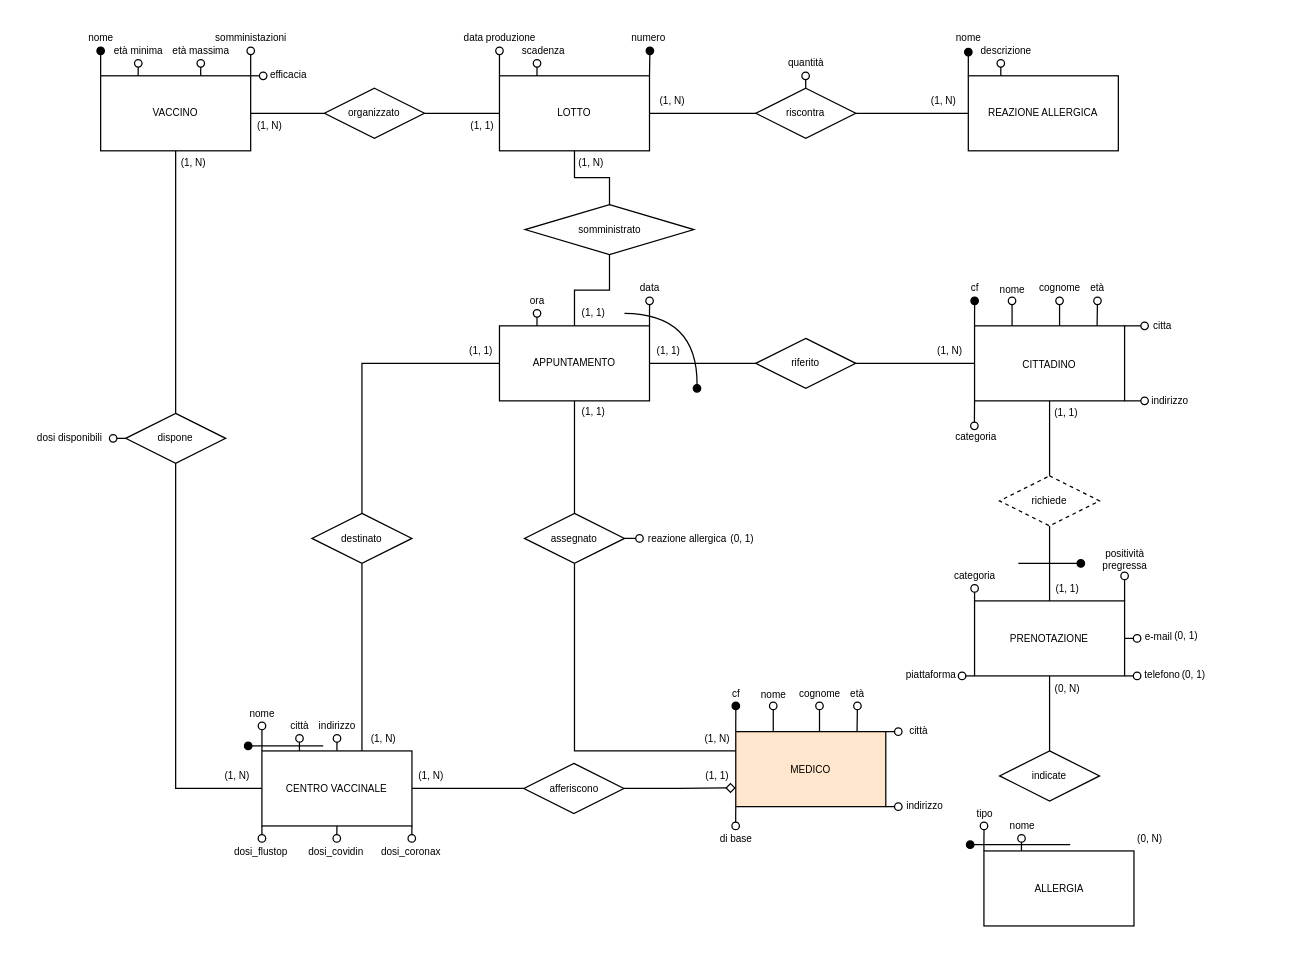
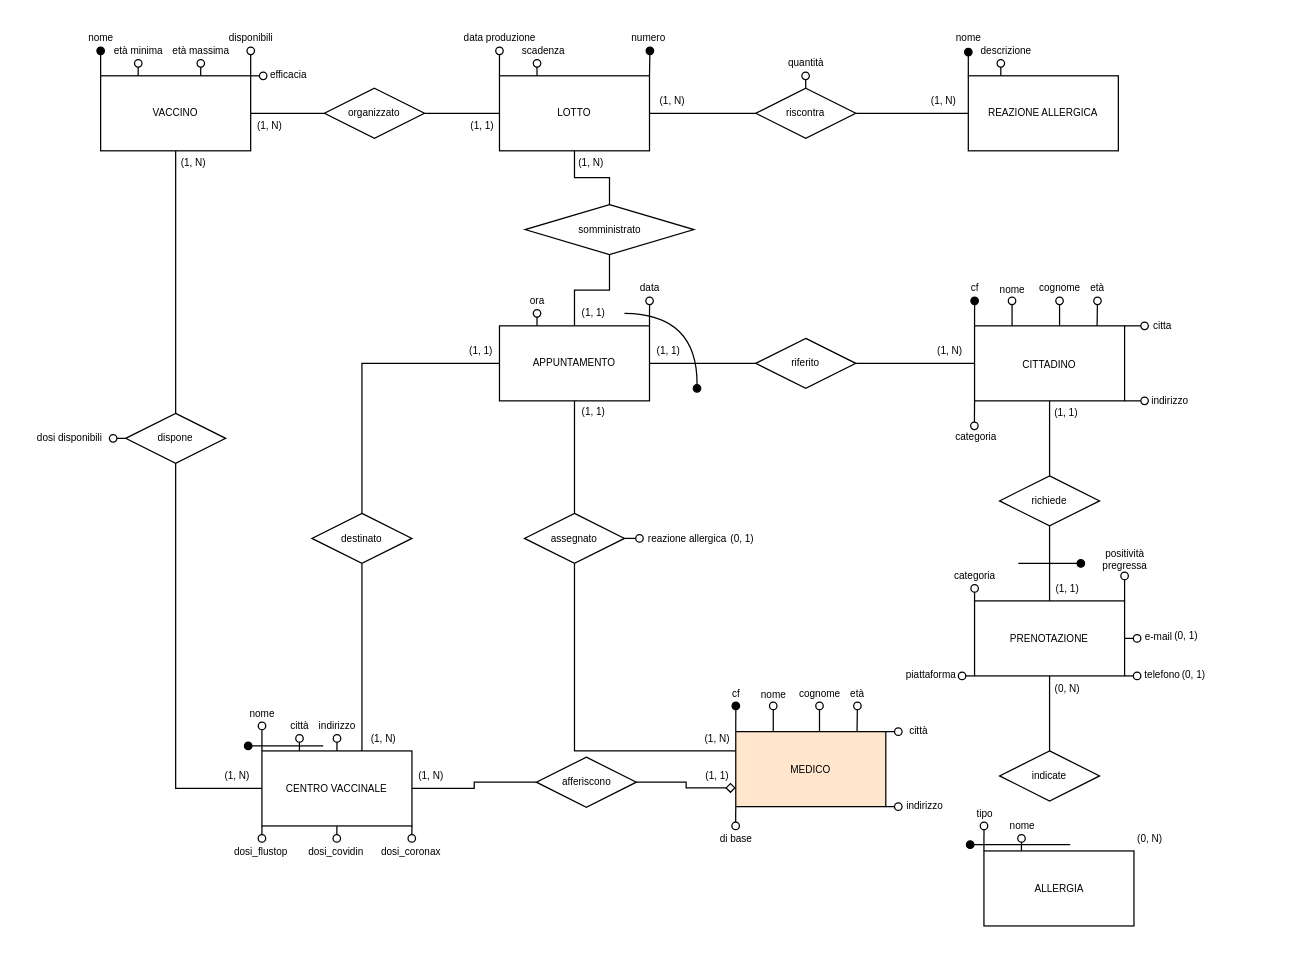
(251, 38) -> (251, 38)
(1049, 501) -> (1049, 501)
(574, 788) -> (586, 782)
